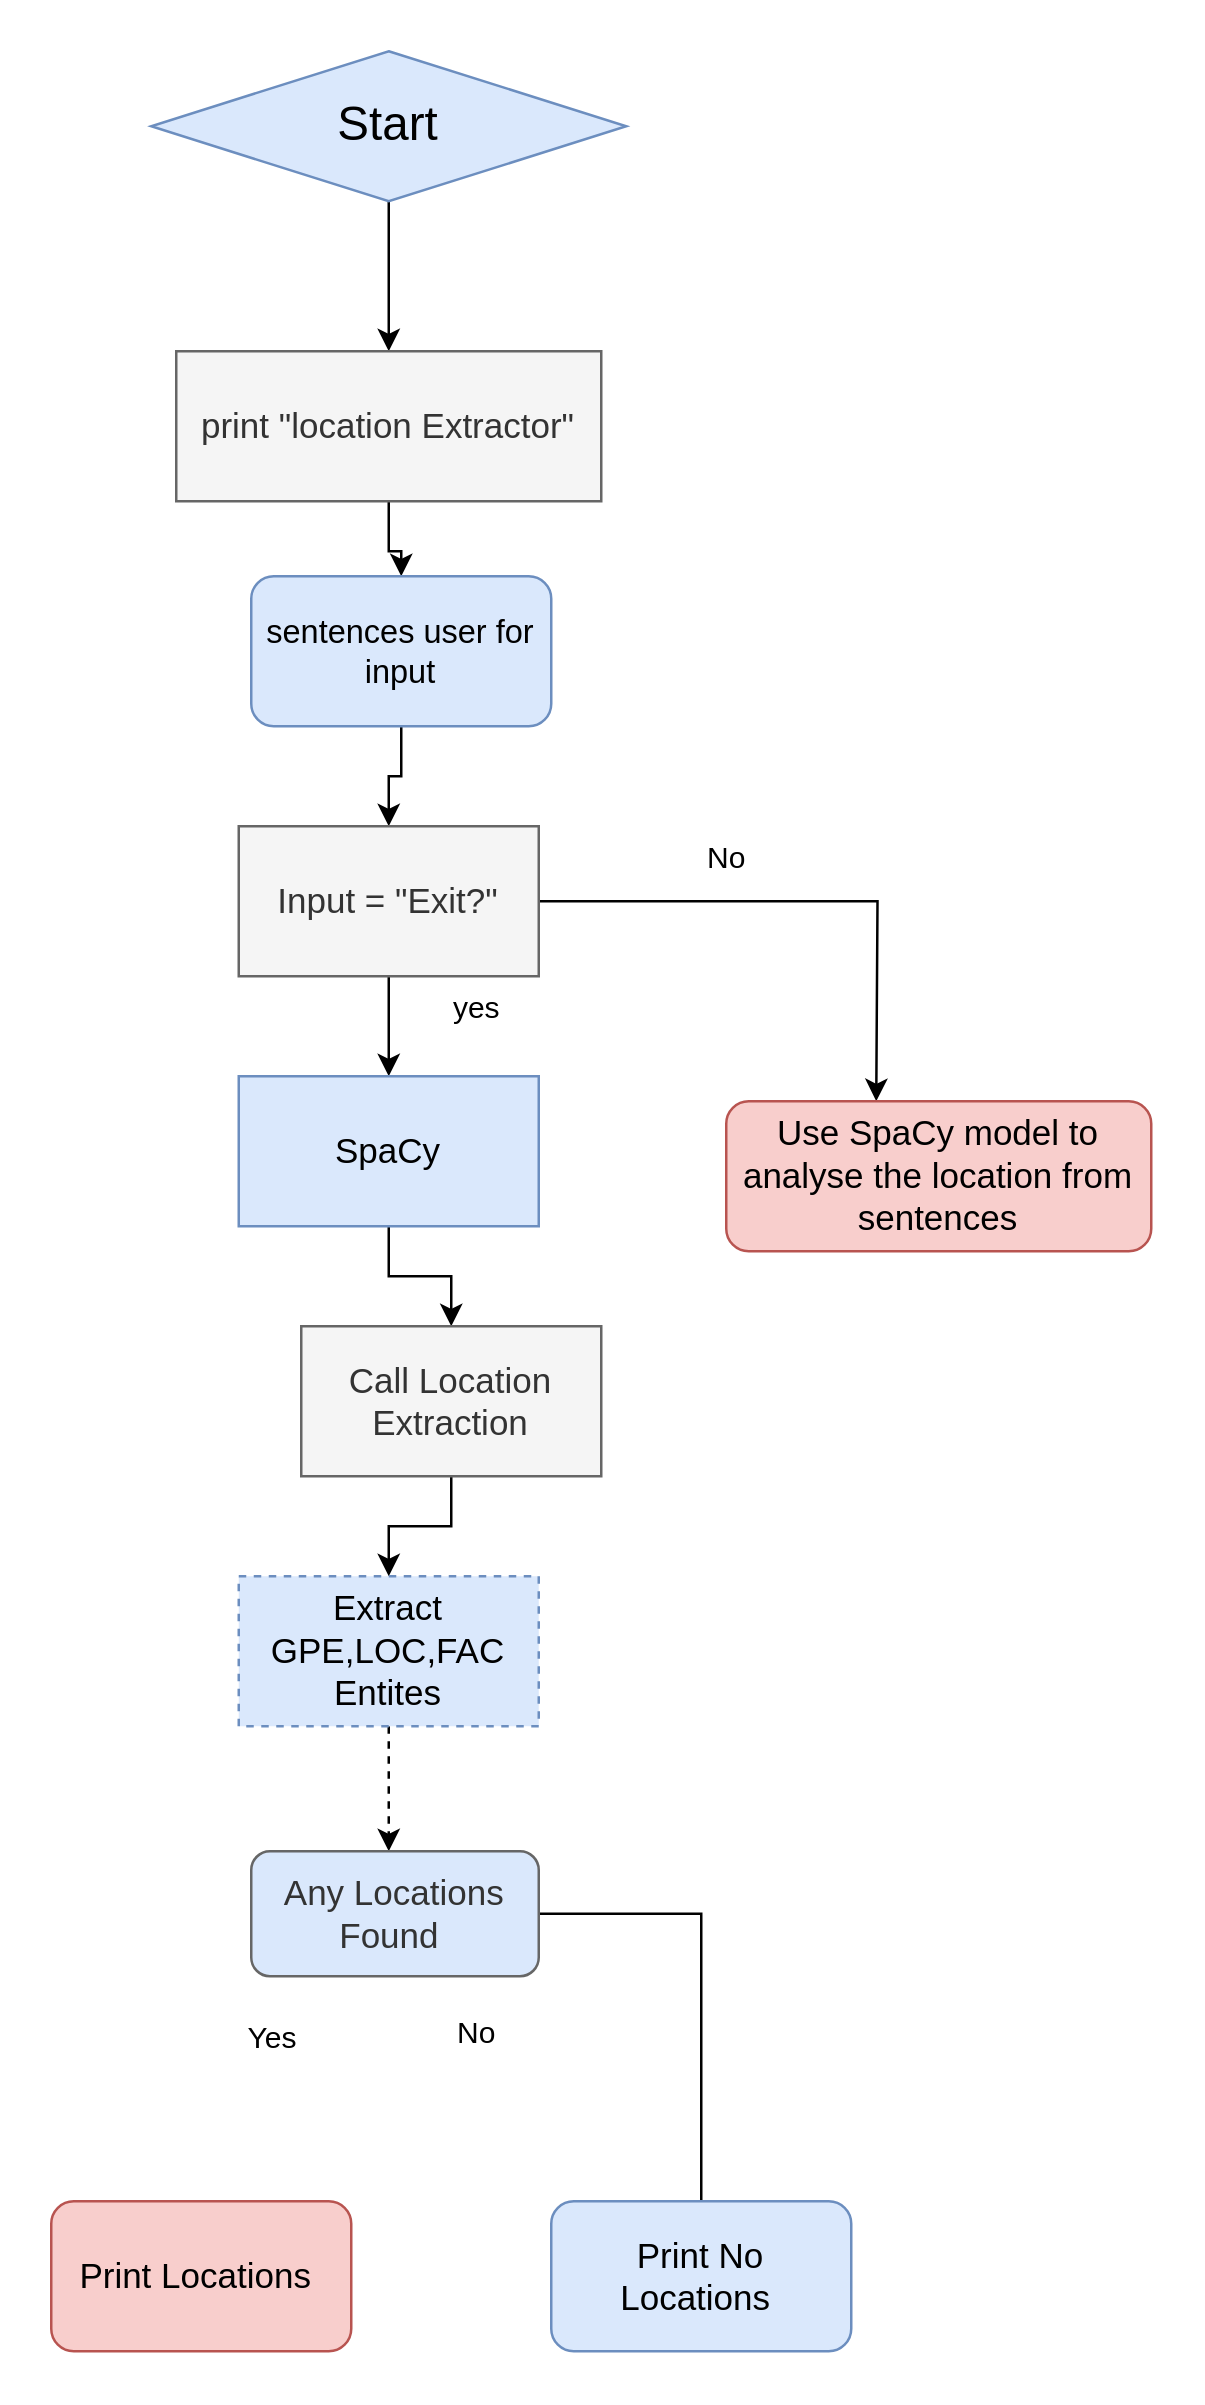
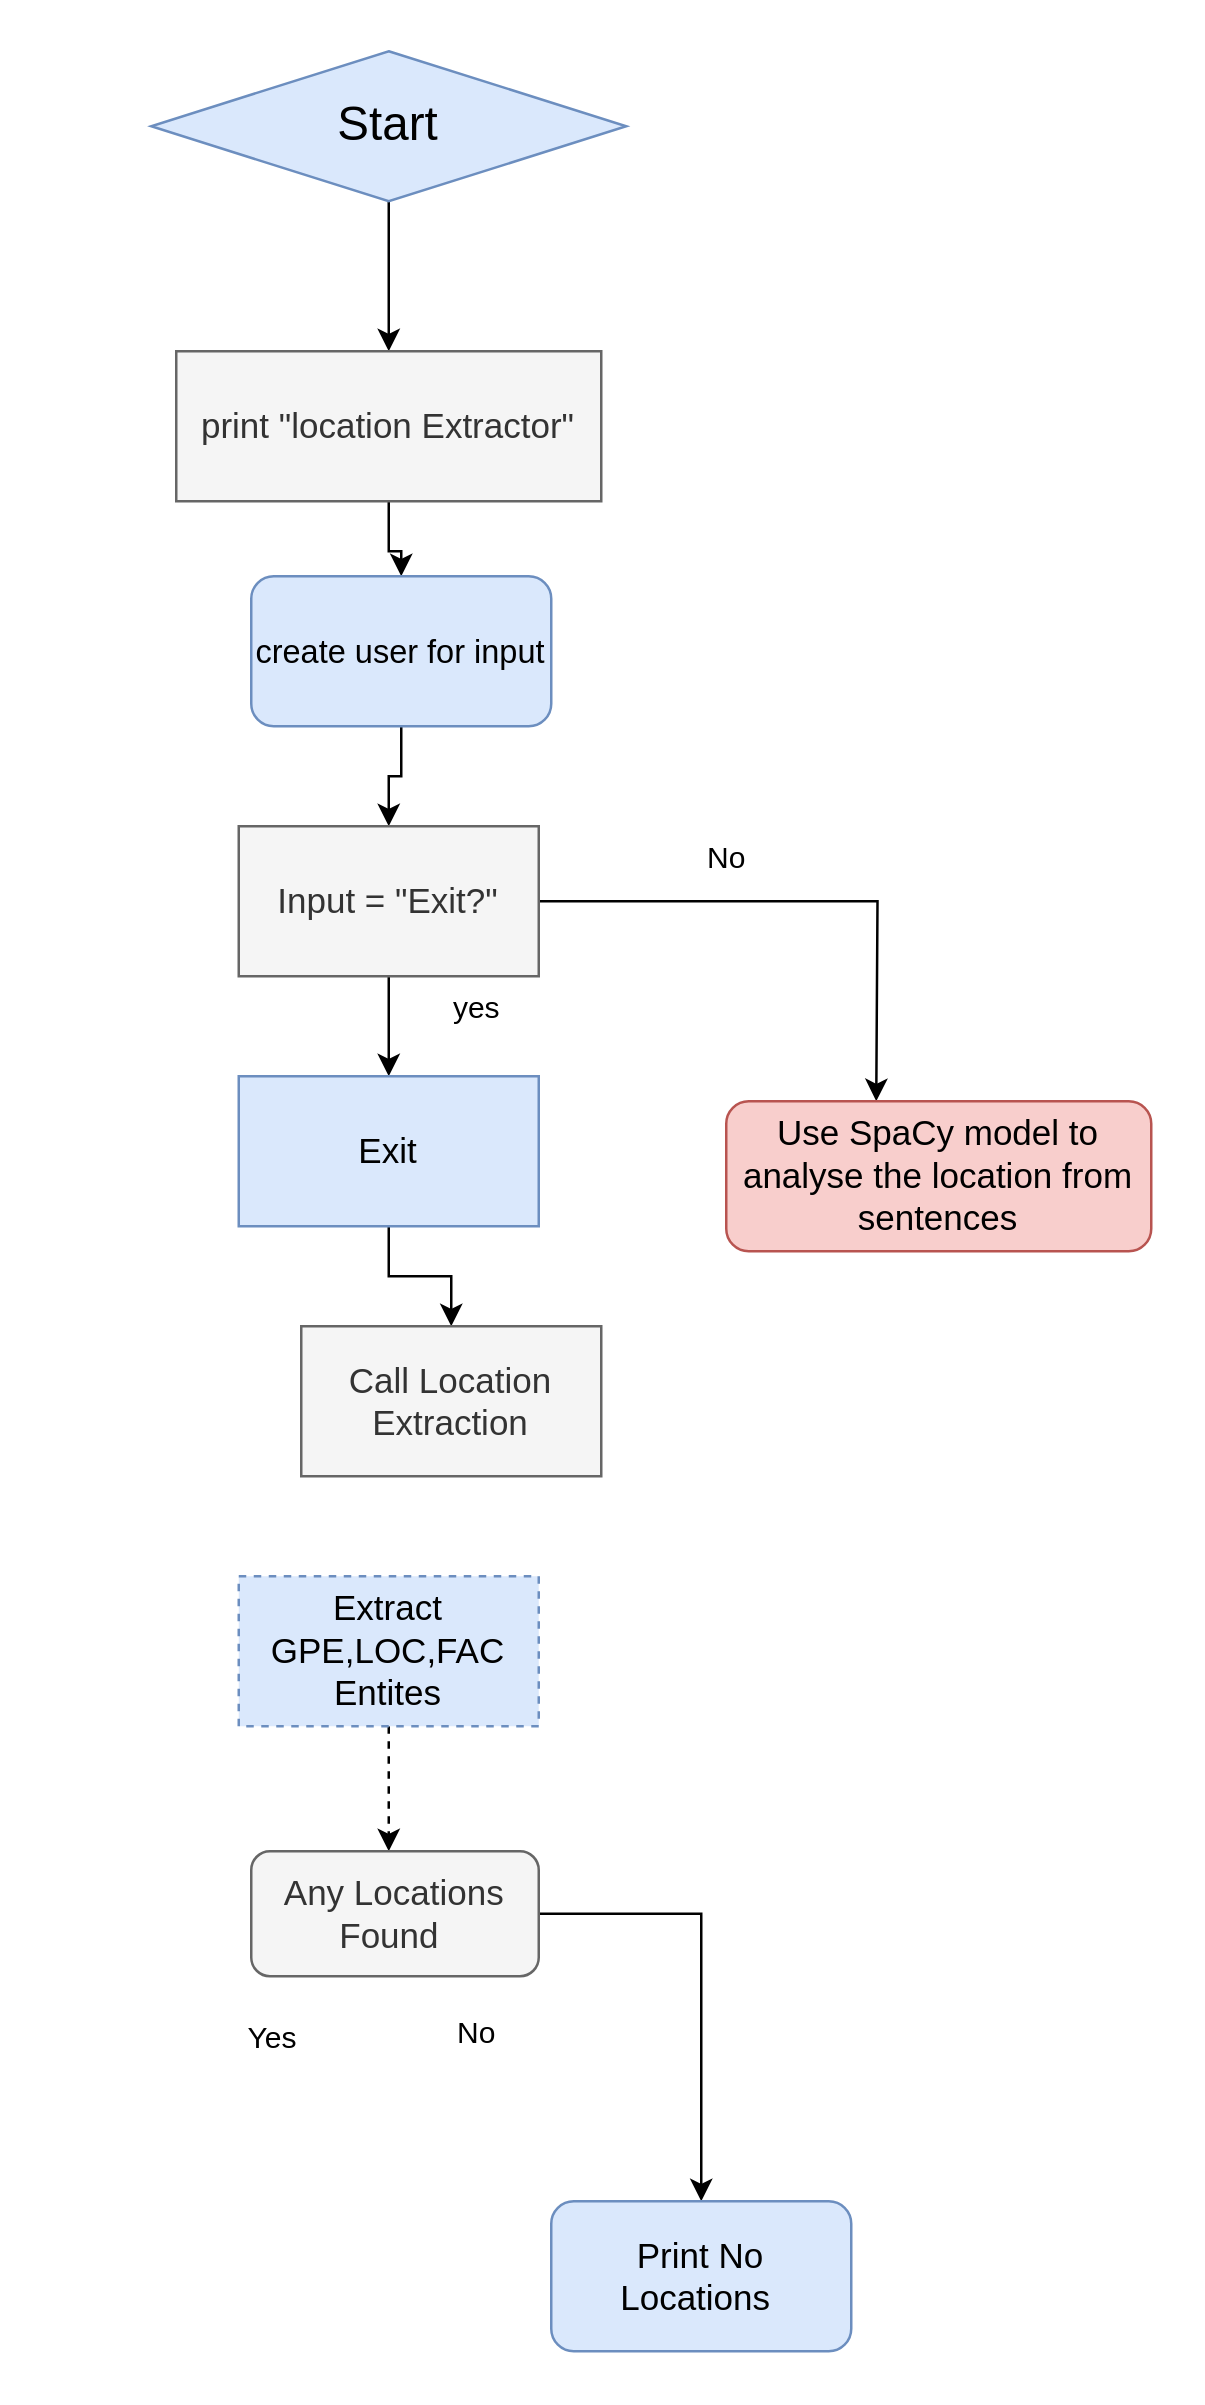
(401, 651) -> (401, 651)
(389, 1151) -> (389, 1151)
(428, 1526) -> none
(395, 1914) -> (395, 1914)
(701, 2190) -> (701, 2183)
(201, 2276) -> none
